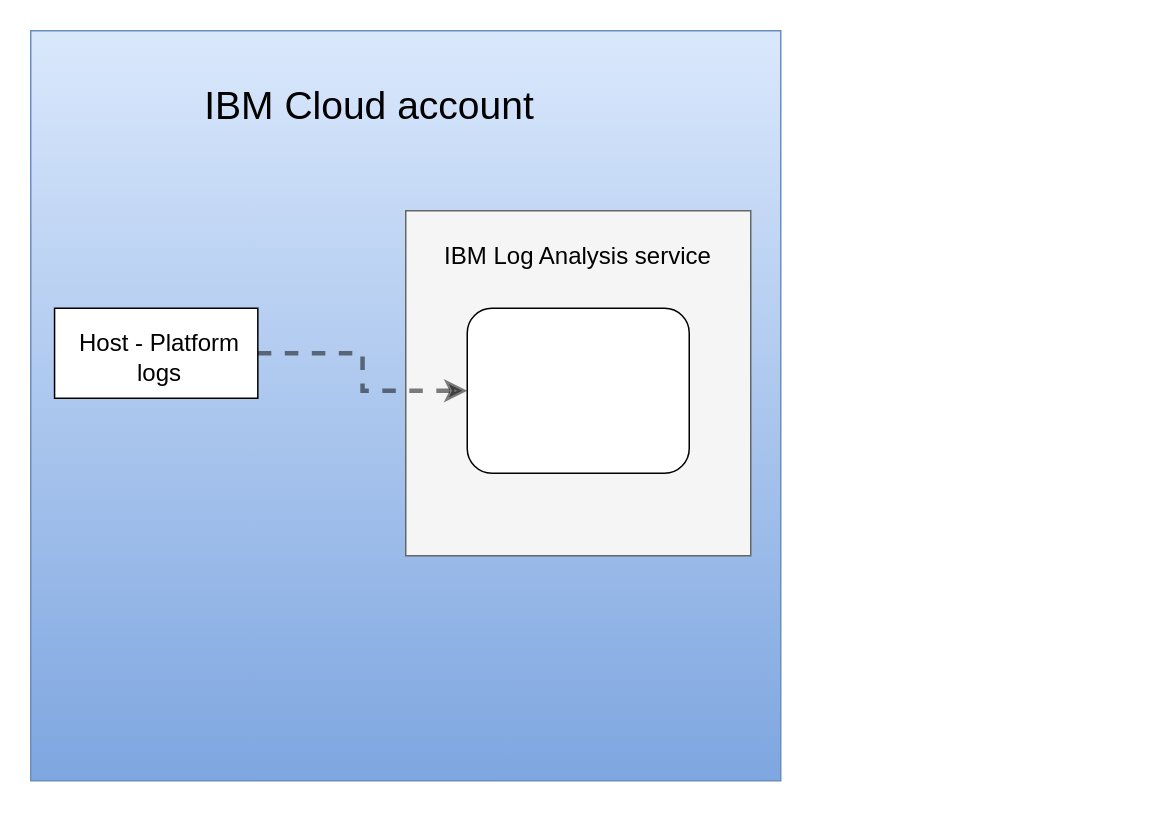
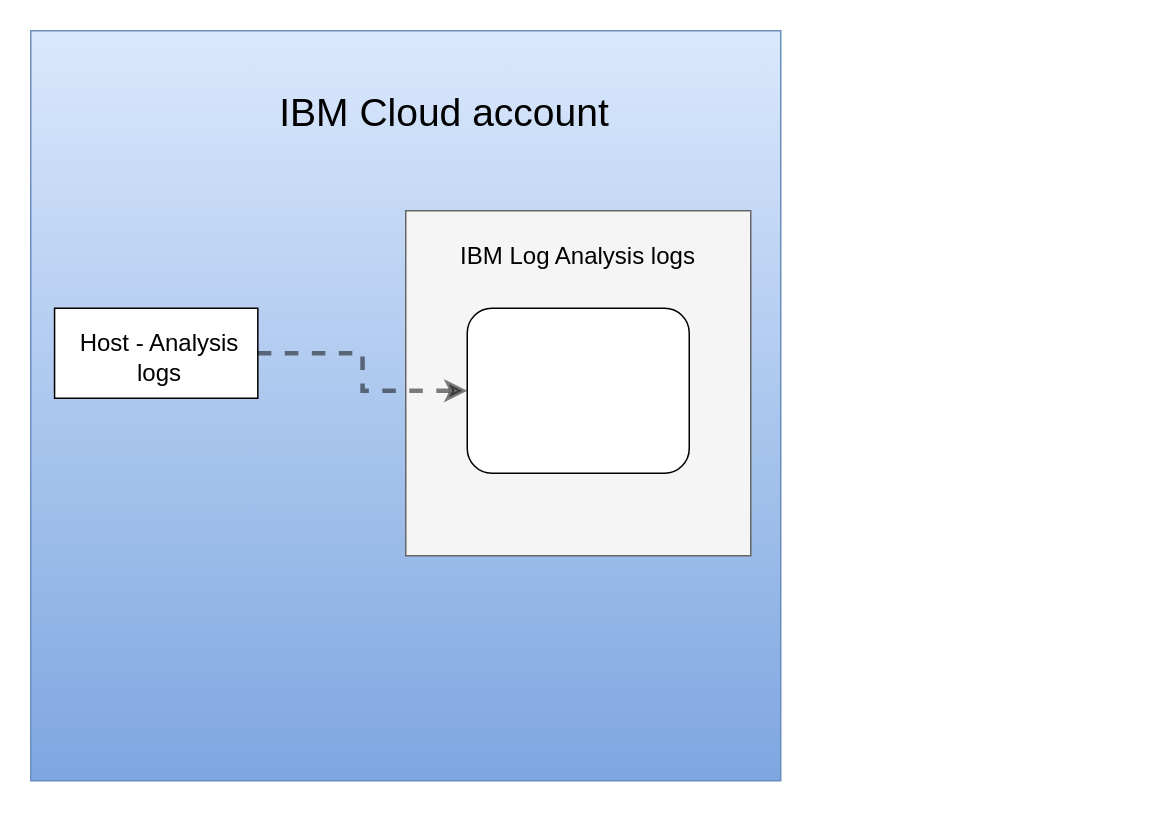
(370, 106) -> (445, 113)
(578, 256) -> (578, 256)
(160, 358) -> (160, 358)
